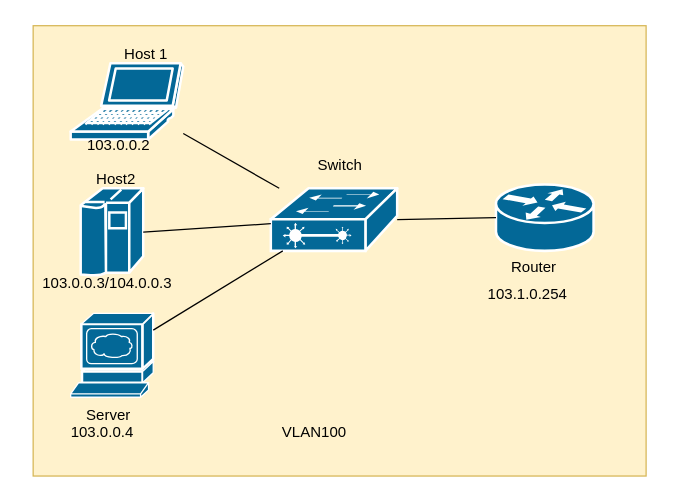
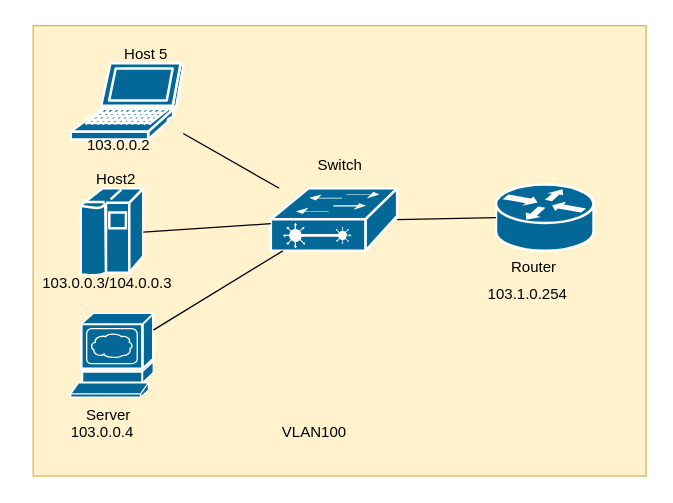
(146, 54) -> (146, 54)
